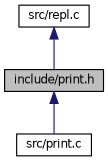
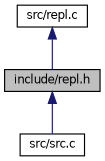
(54, 80) -> (52, 80)
(54, 145) -> (52, 145)
